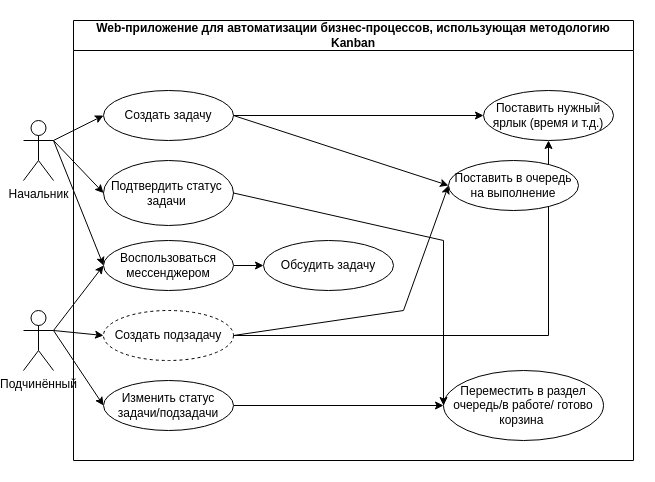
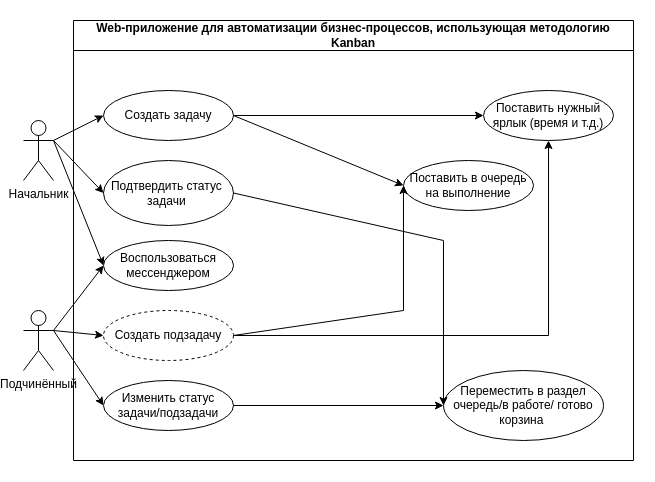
(514, 186) -> (469, 186)
(253, 266) -> none
(329, 266) -> none
